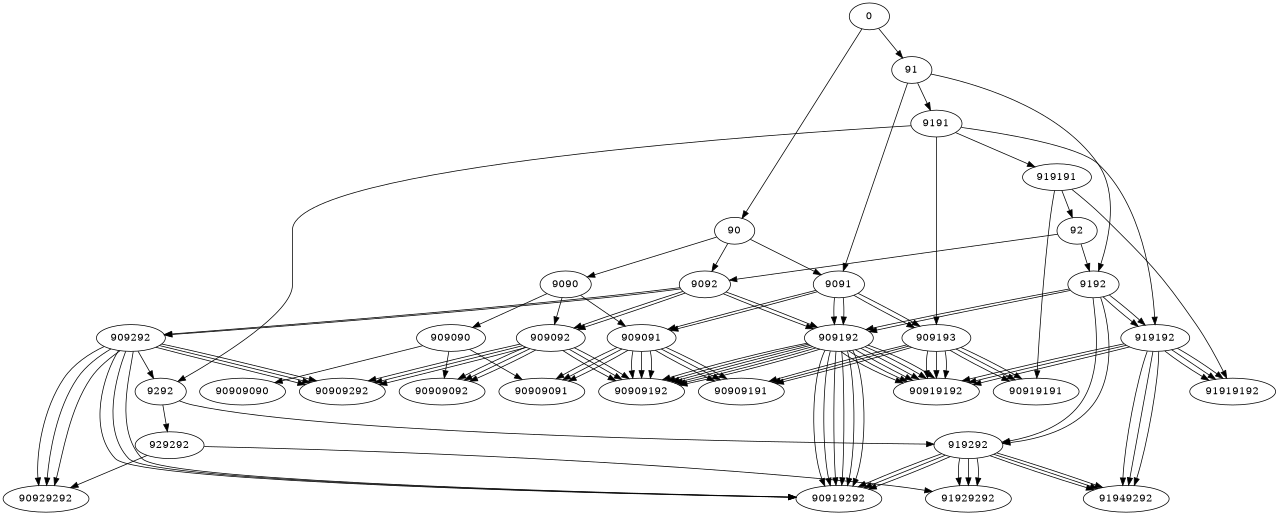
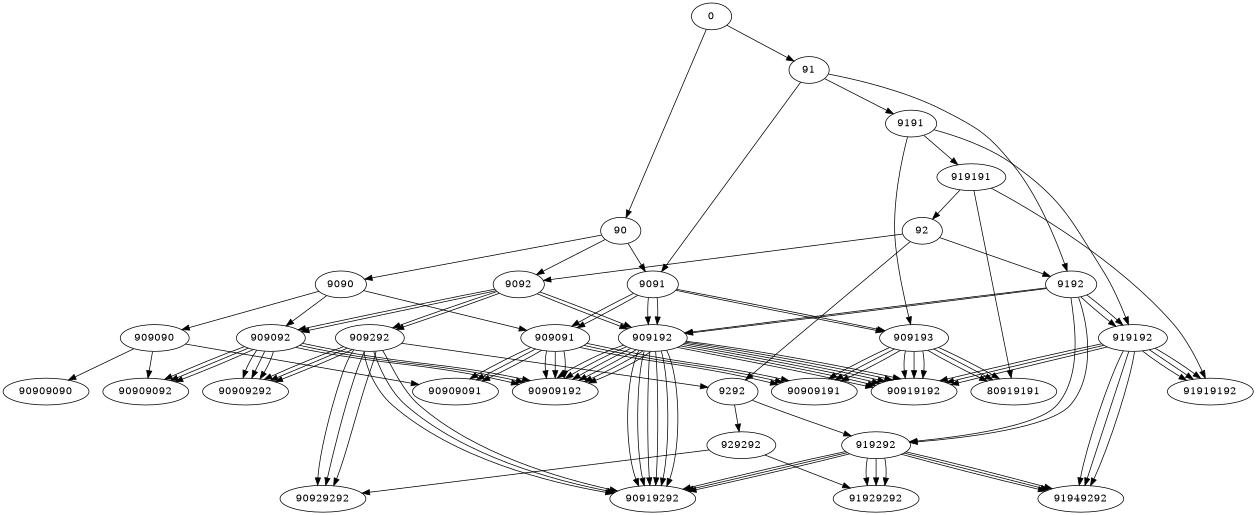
(495, 165) -> (831, 308)
(1036, 392) -> (1014, 392)
